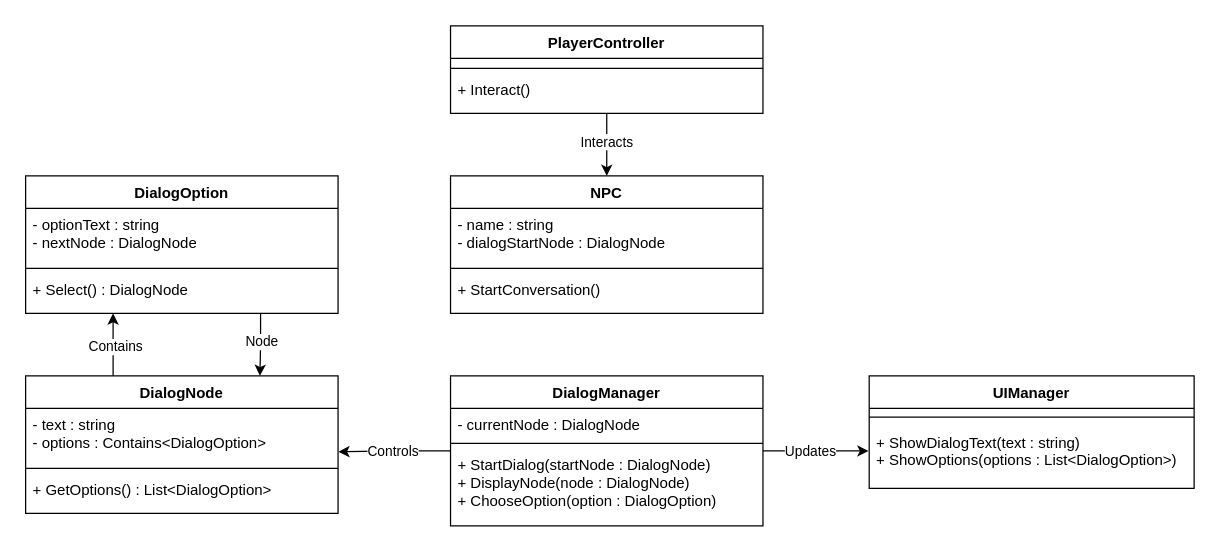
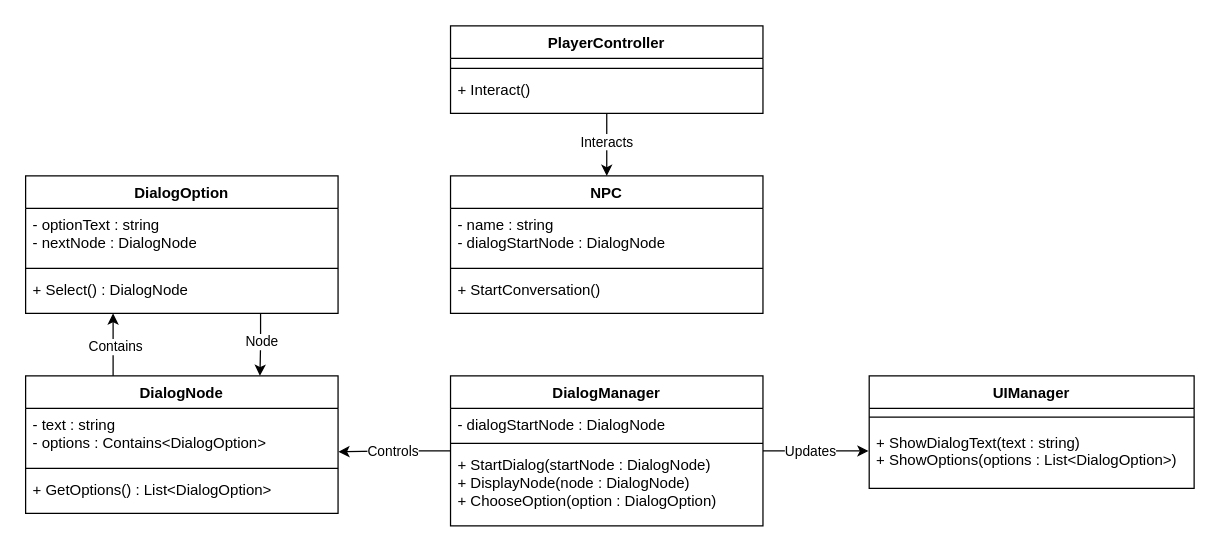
(556, 426) -> (569, 426)
